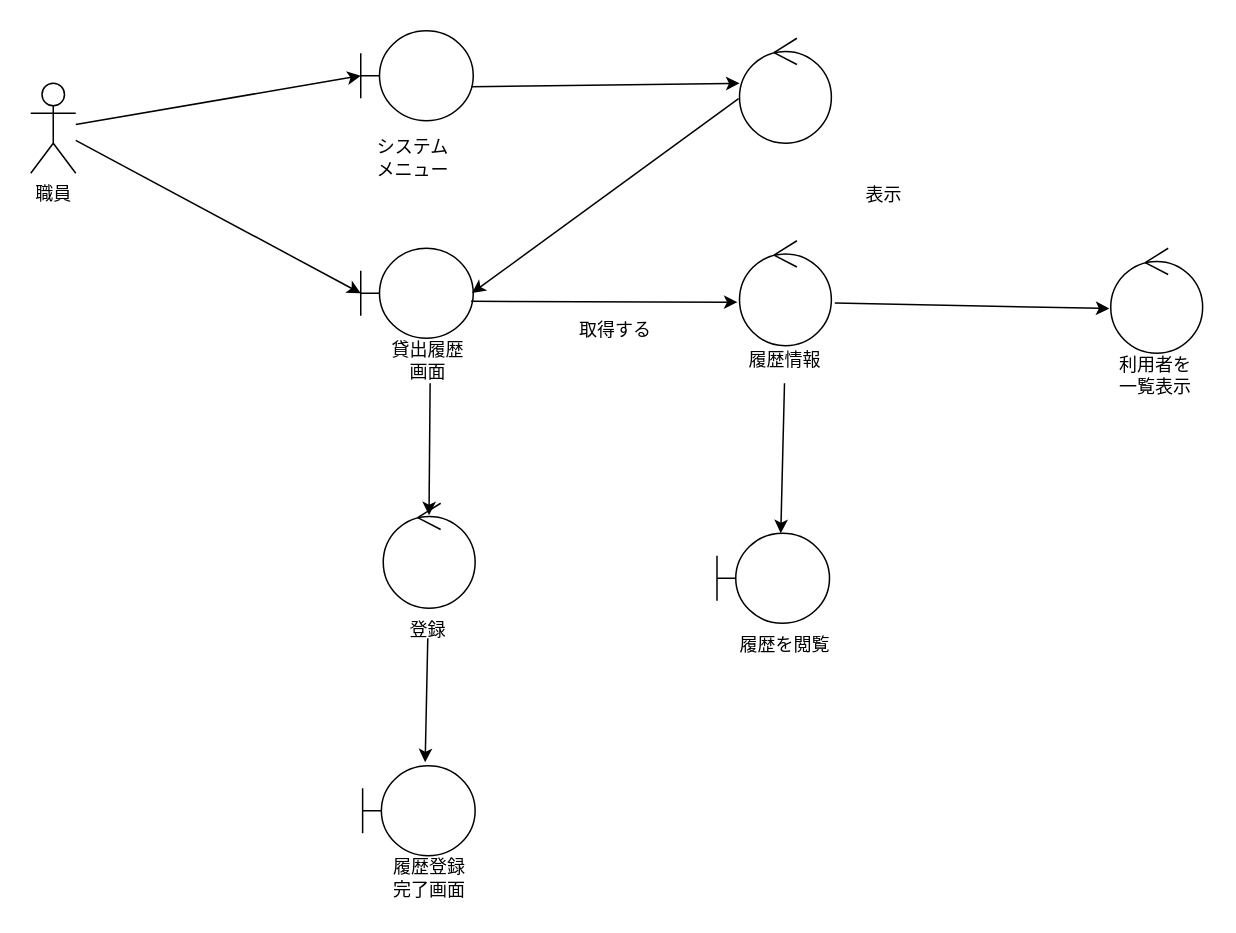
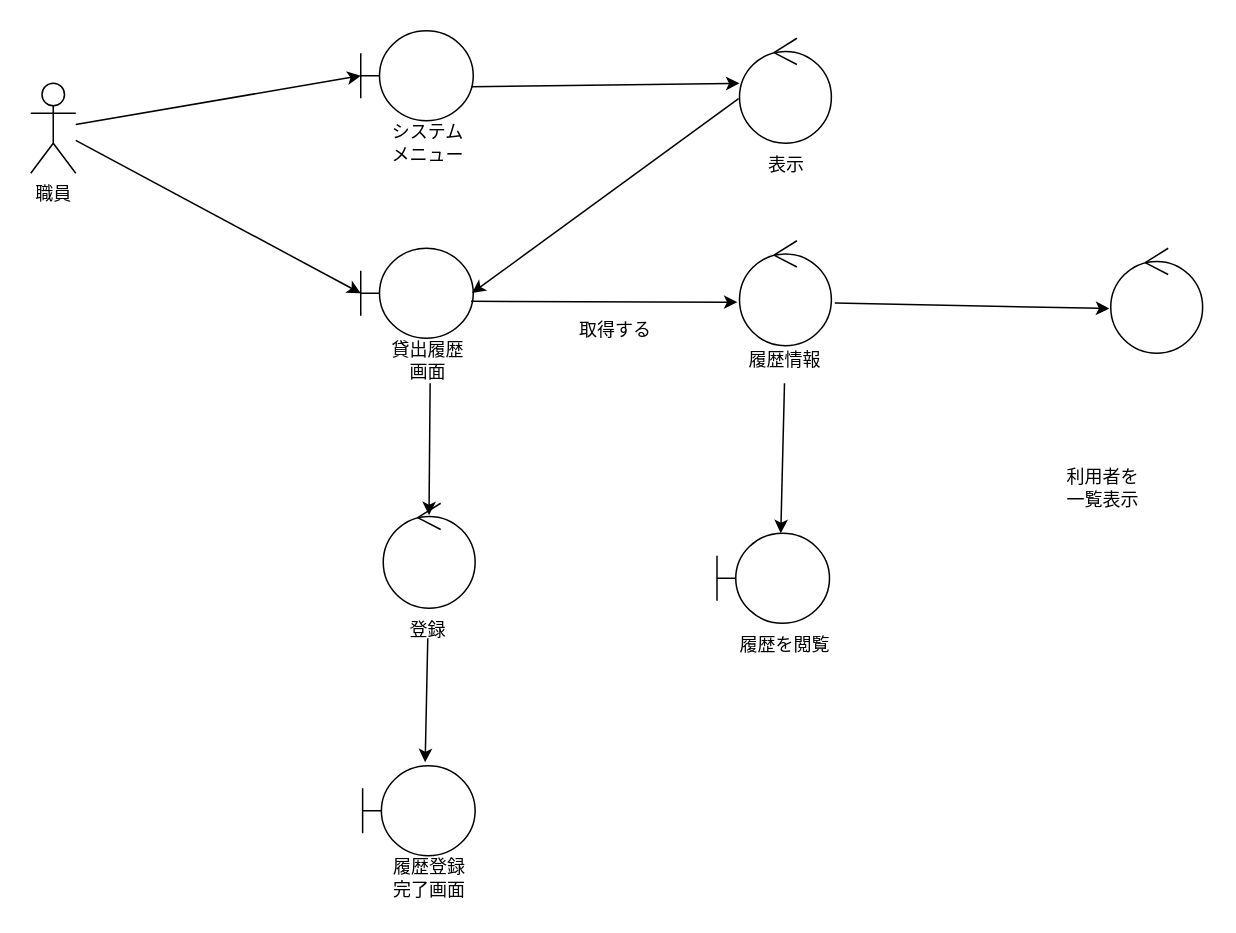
(413, 158) -> (428, 143)
(884, 196) -> (786, 166)
(1156, 376) -> (1103, 488)
